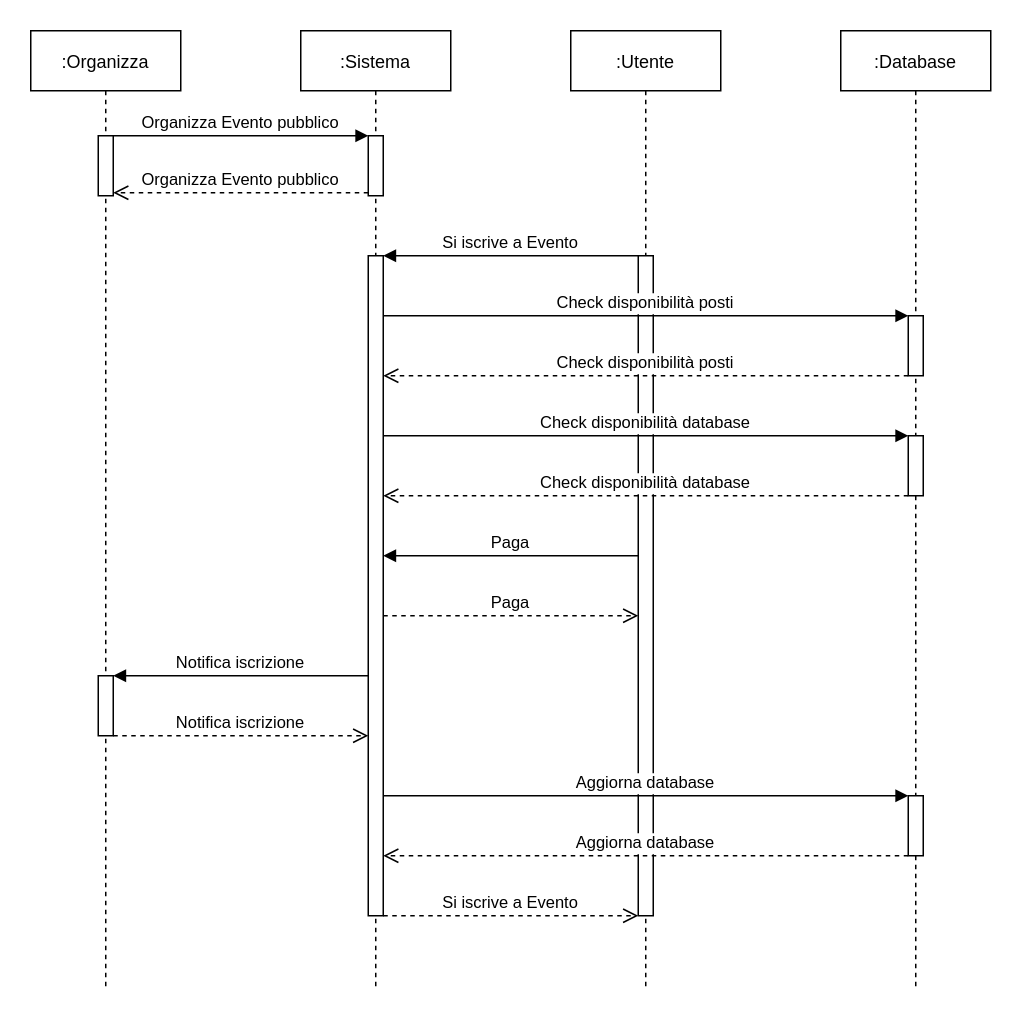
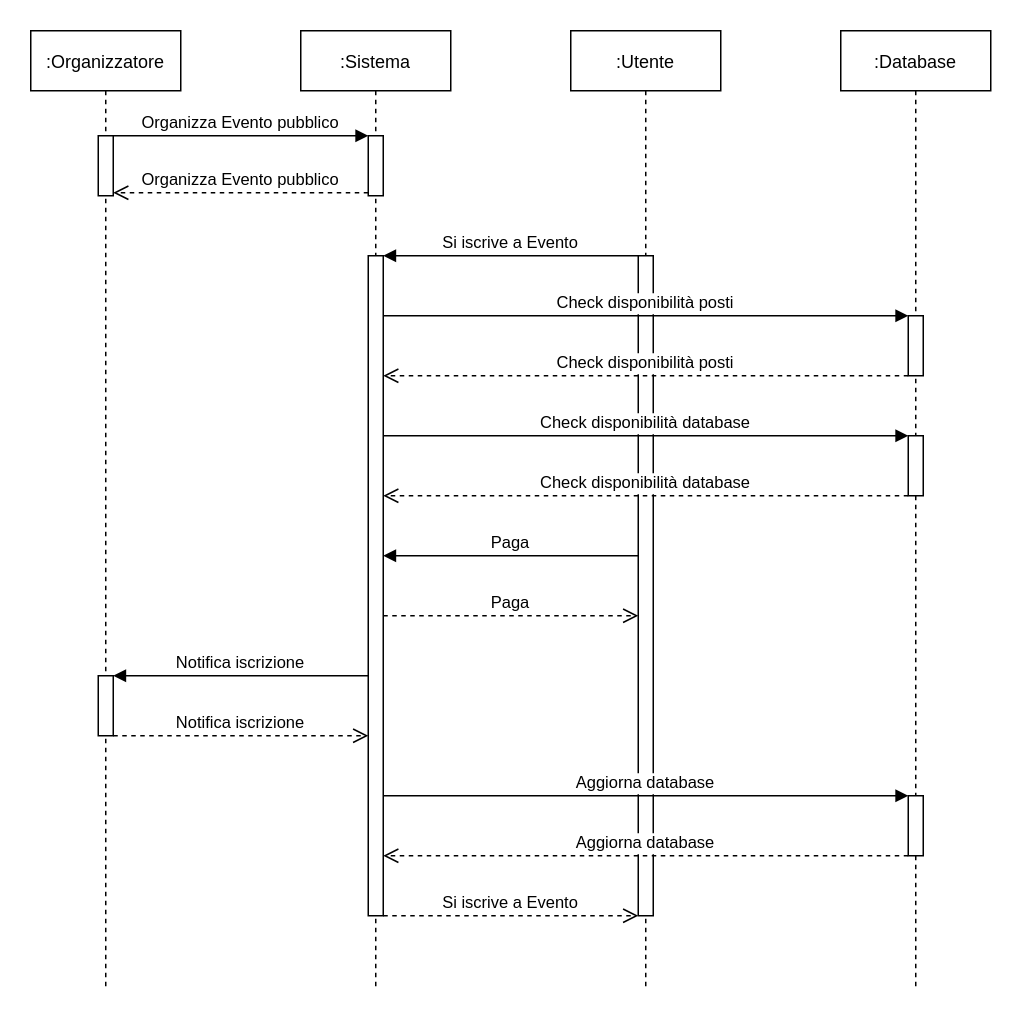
(105, 62) -> (105, 62)
